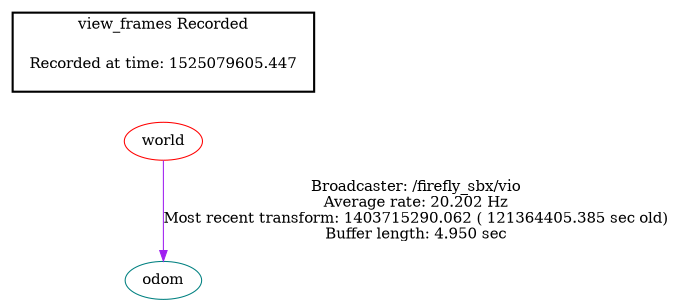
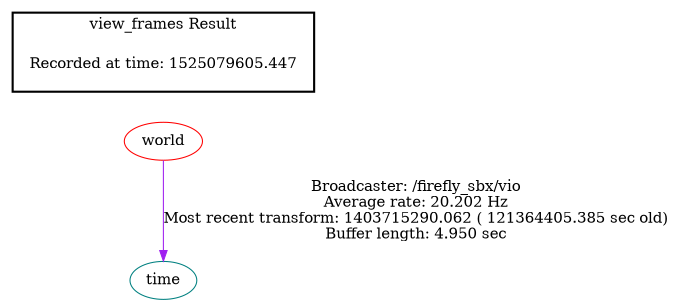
(163, 25) -> (163, 25)
(163, 280) -> (163, 280)
